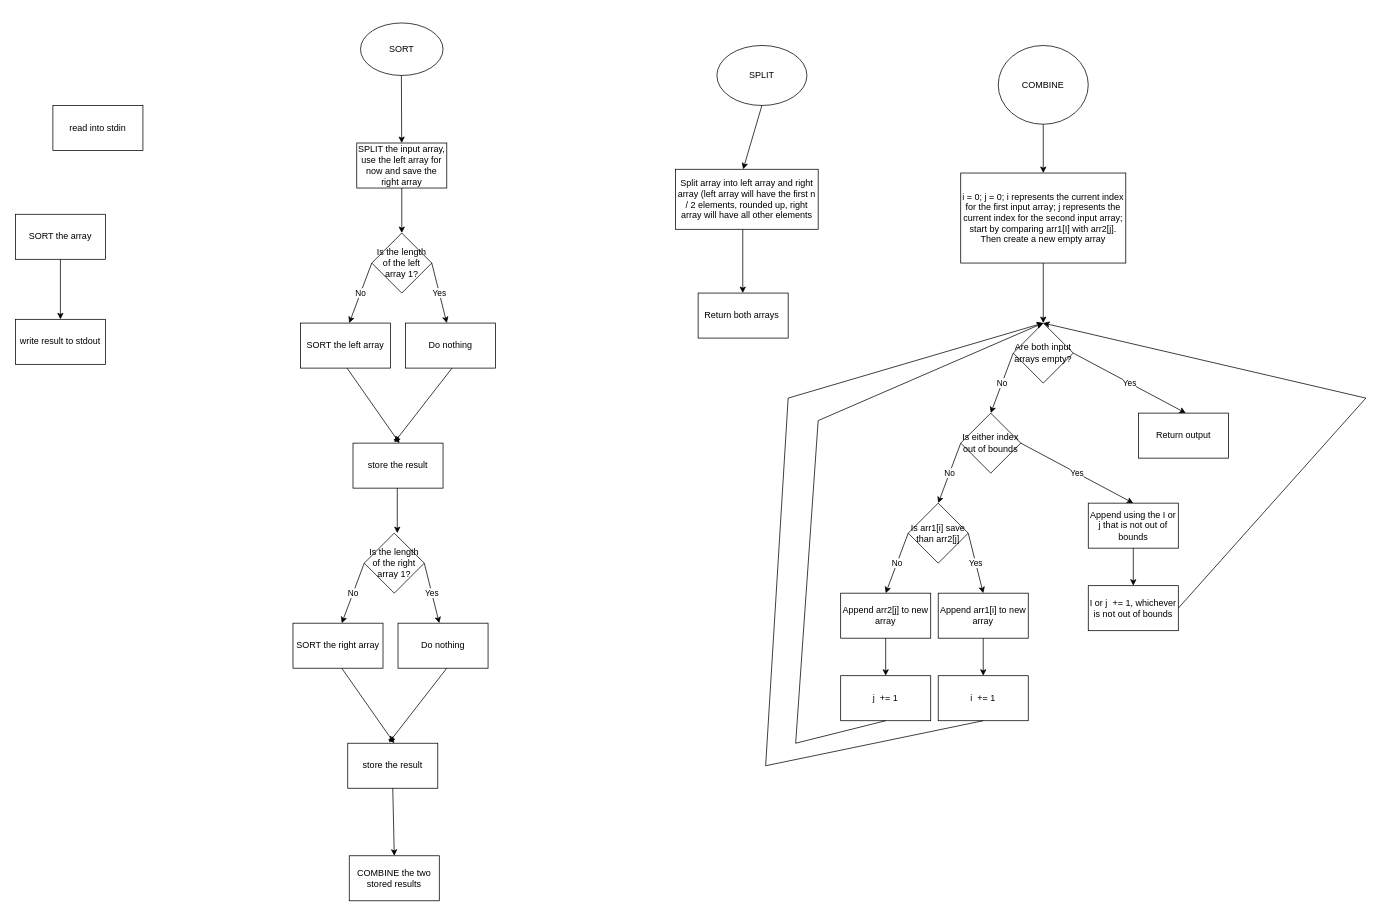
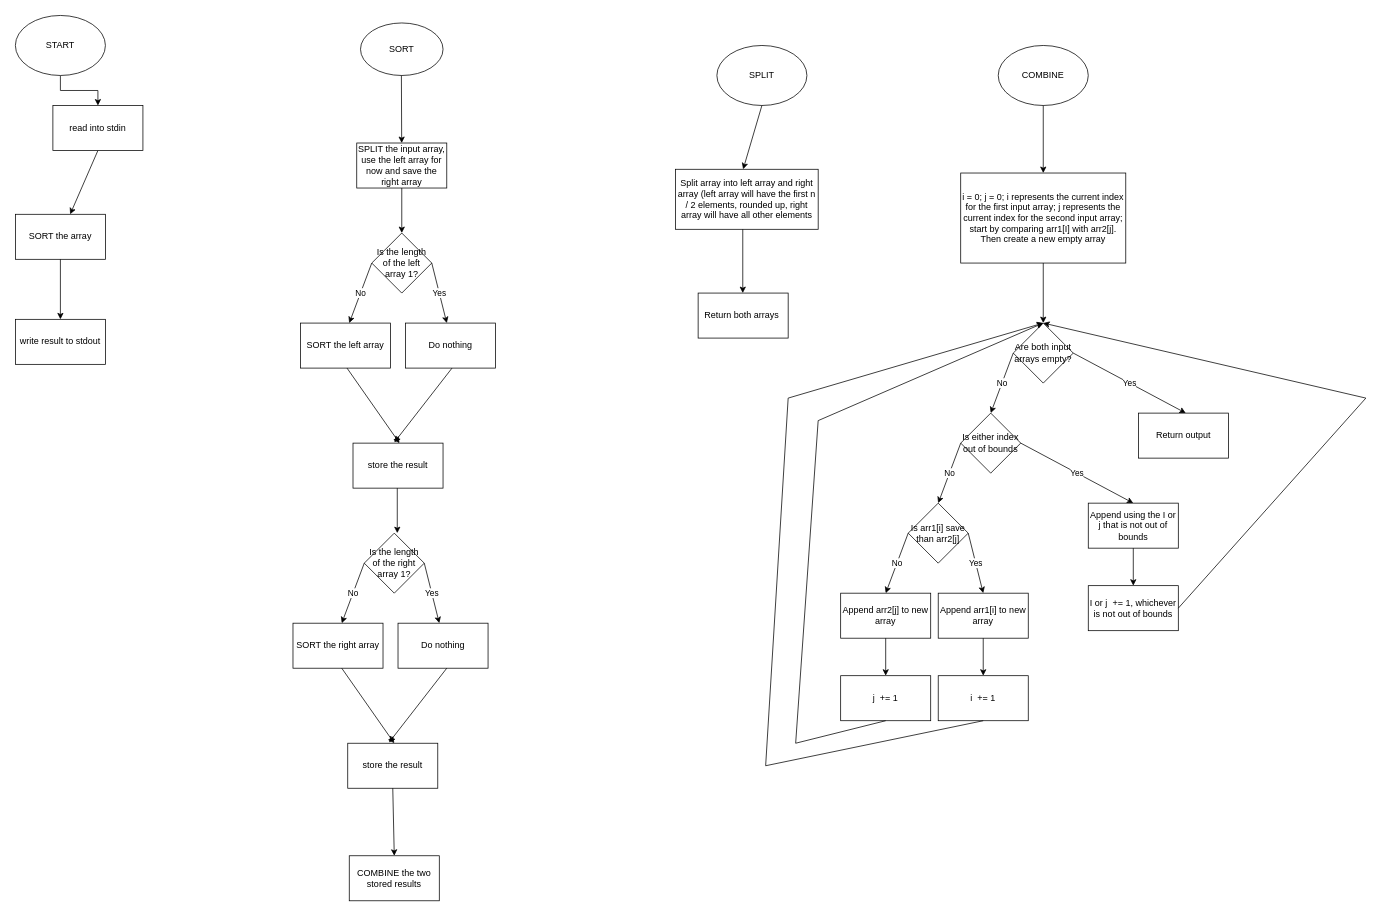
none -> (60, 45)
(1043, 85) -> (1043, 75)
none -> (77, 90)
none -> (85, 180)
